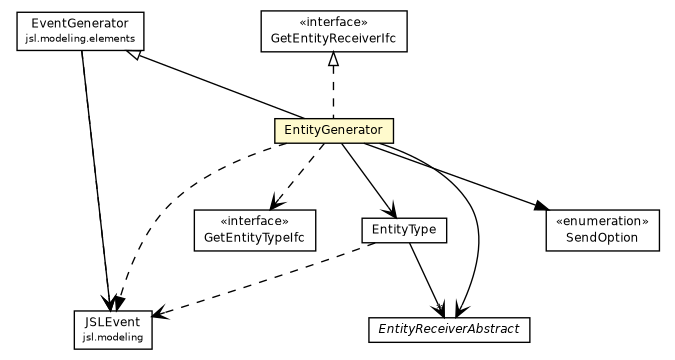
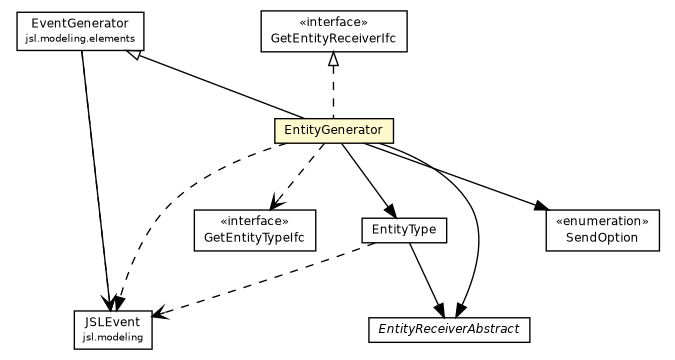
(365, 175) -> (365, 175)
(468, 202) -> (468, 202)
(424, 274) -> (424, 274)
